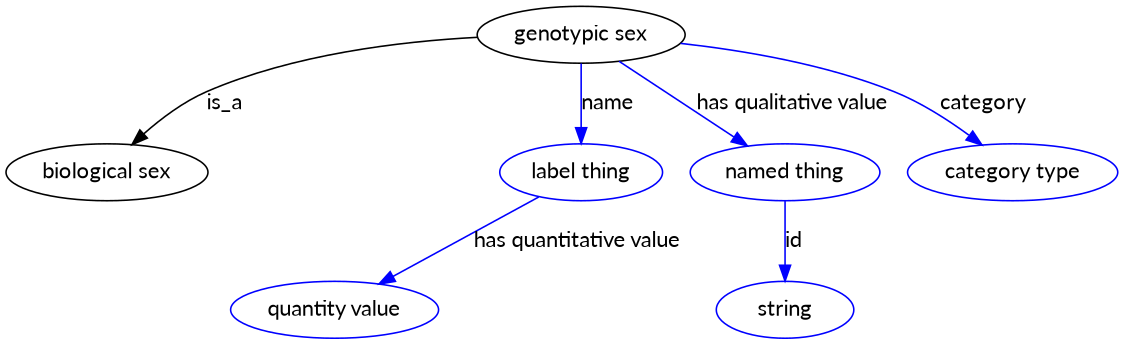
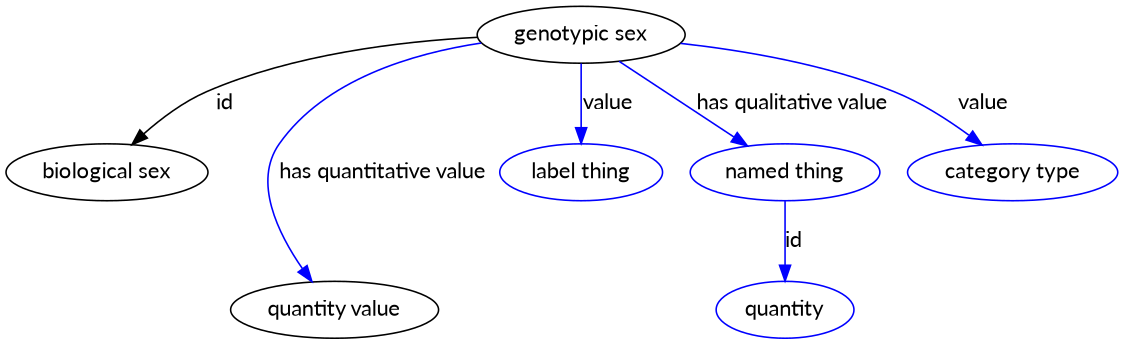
(225, 104) -> (225, 104)
(608, 104) -> (608, 104)
(983, 104) -> (983, 104)
(466, 237) -> (313, 109)
(335, 310) -> (335, 310)
(785, 310) -> (785, 310)
